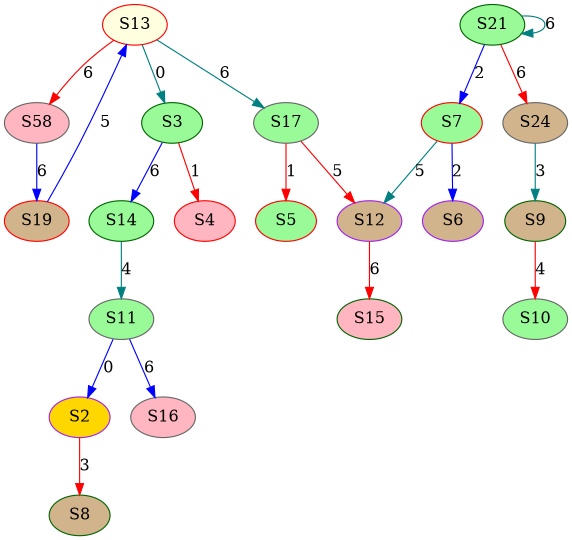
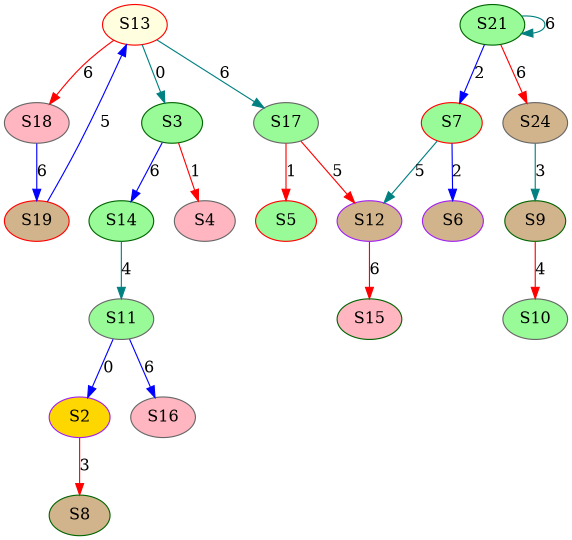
(37, 123) -> (37, 123)
(205, 221) -> (205, 221)
